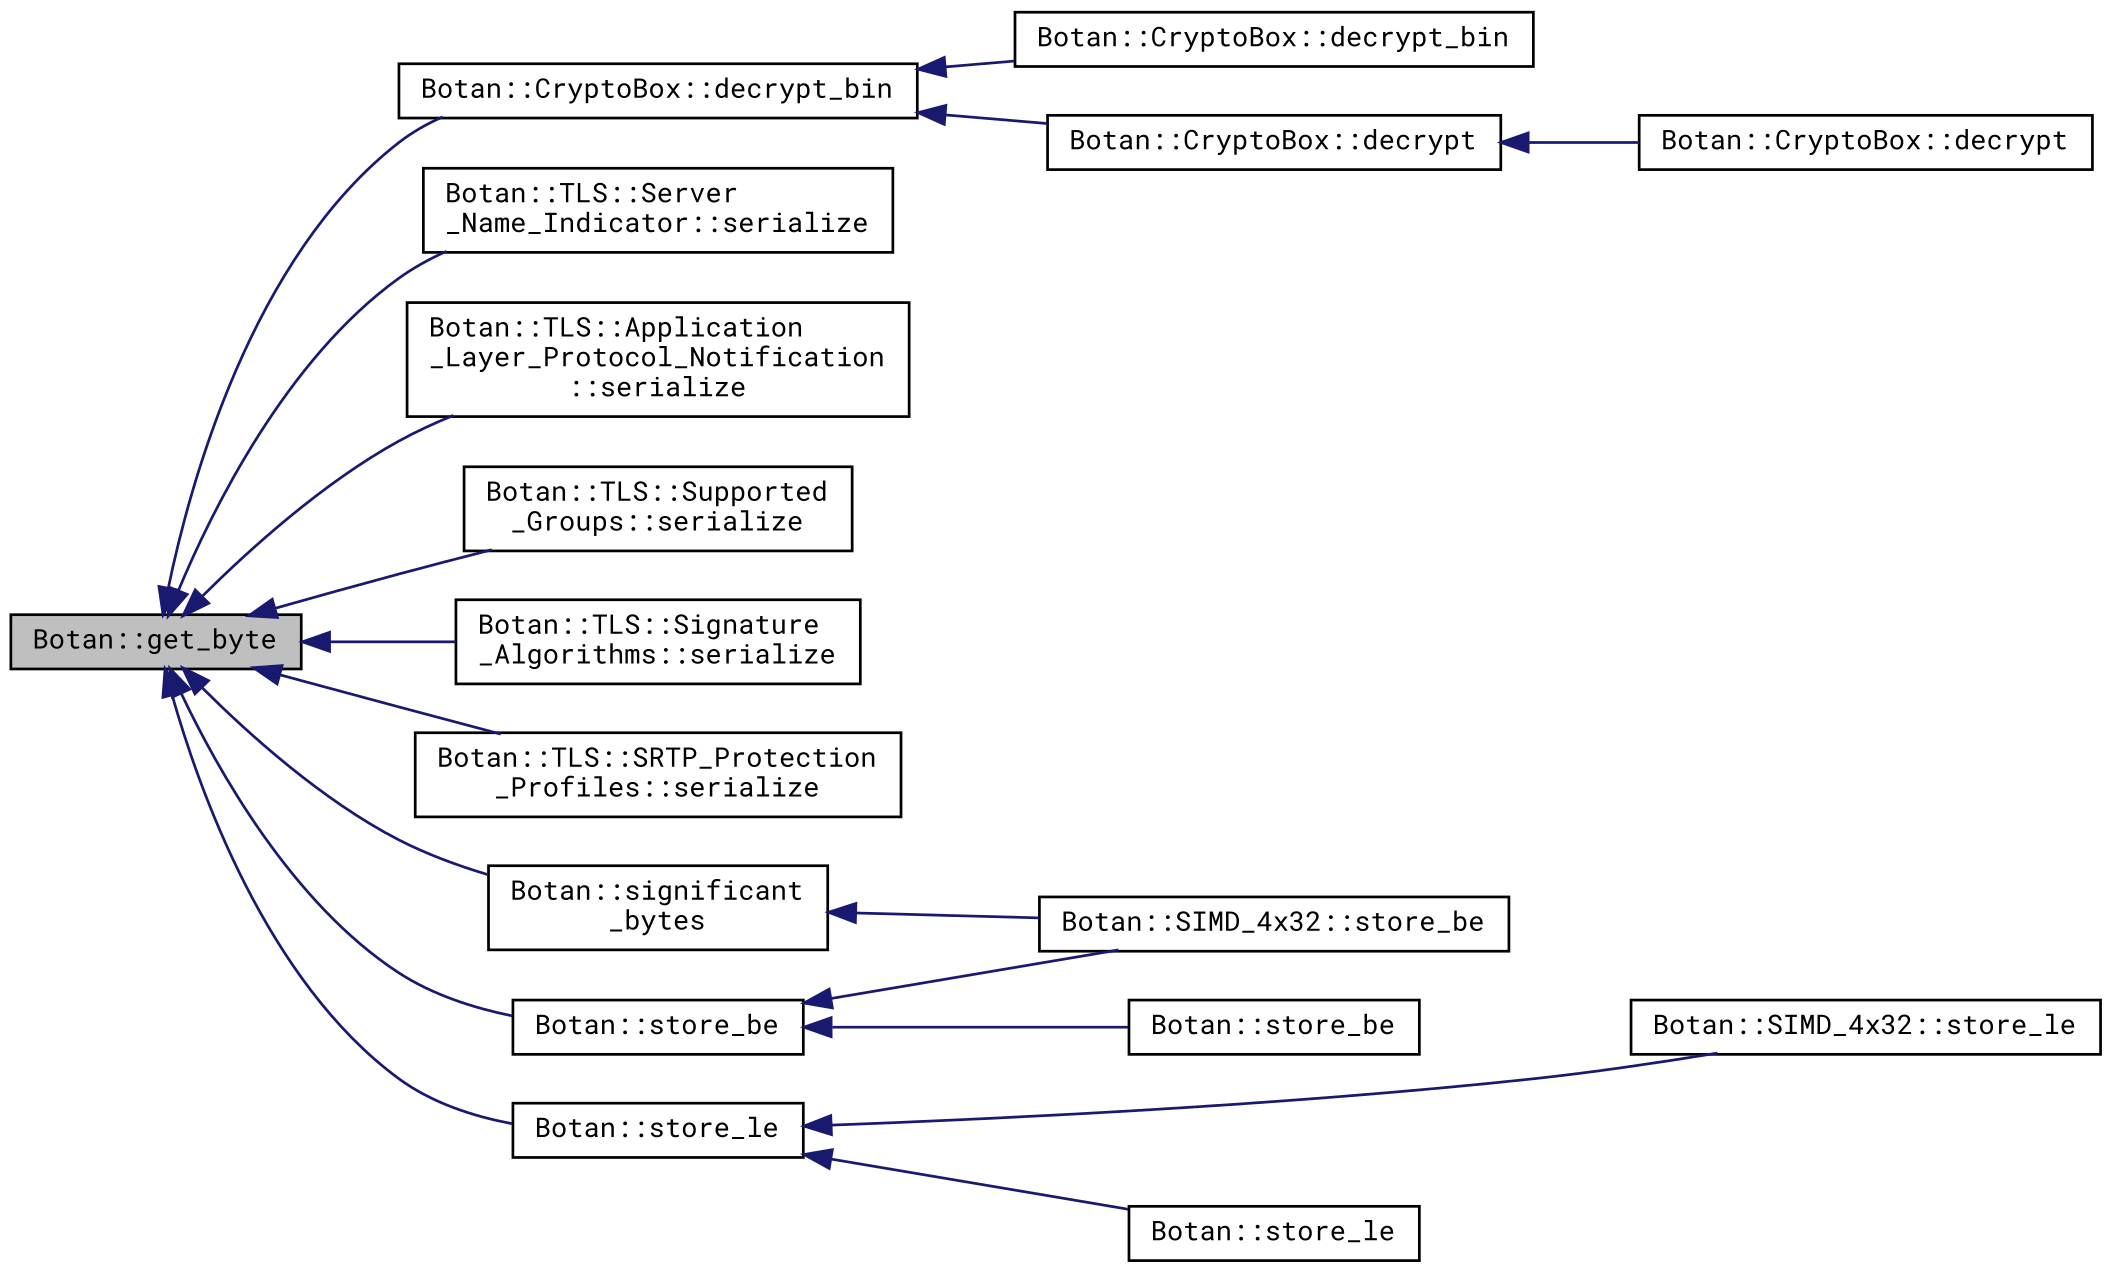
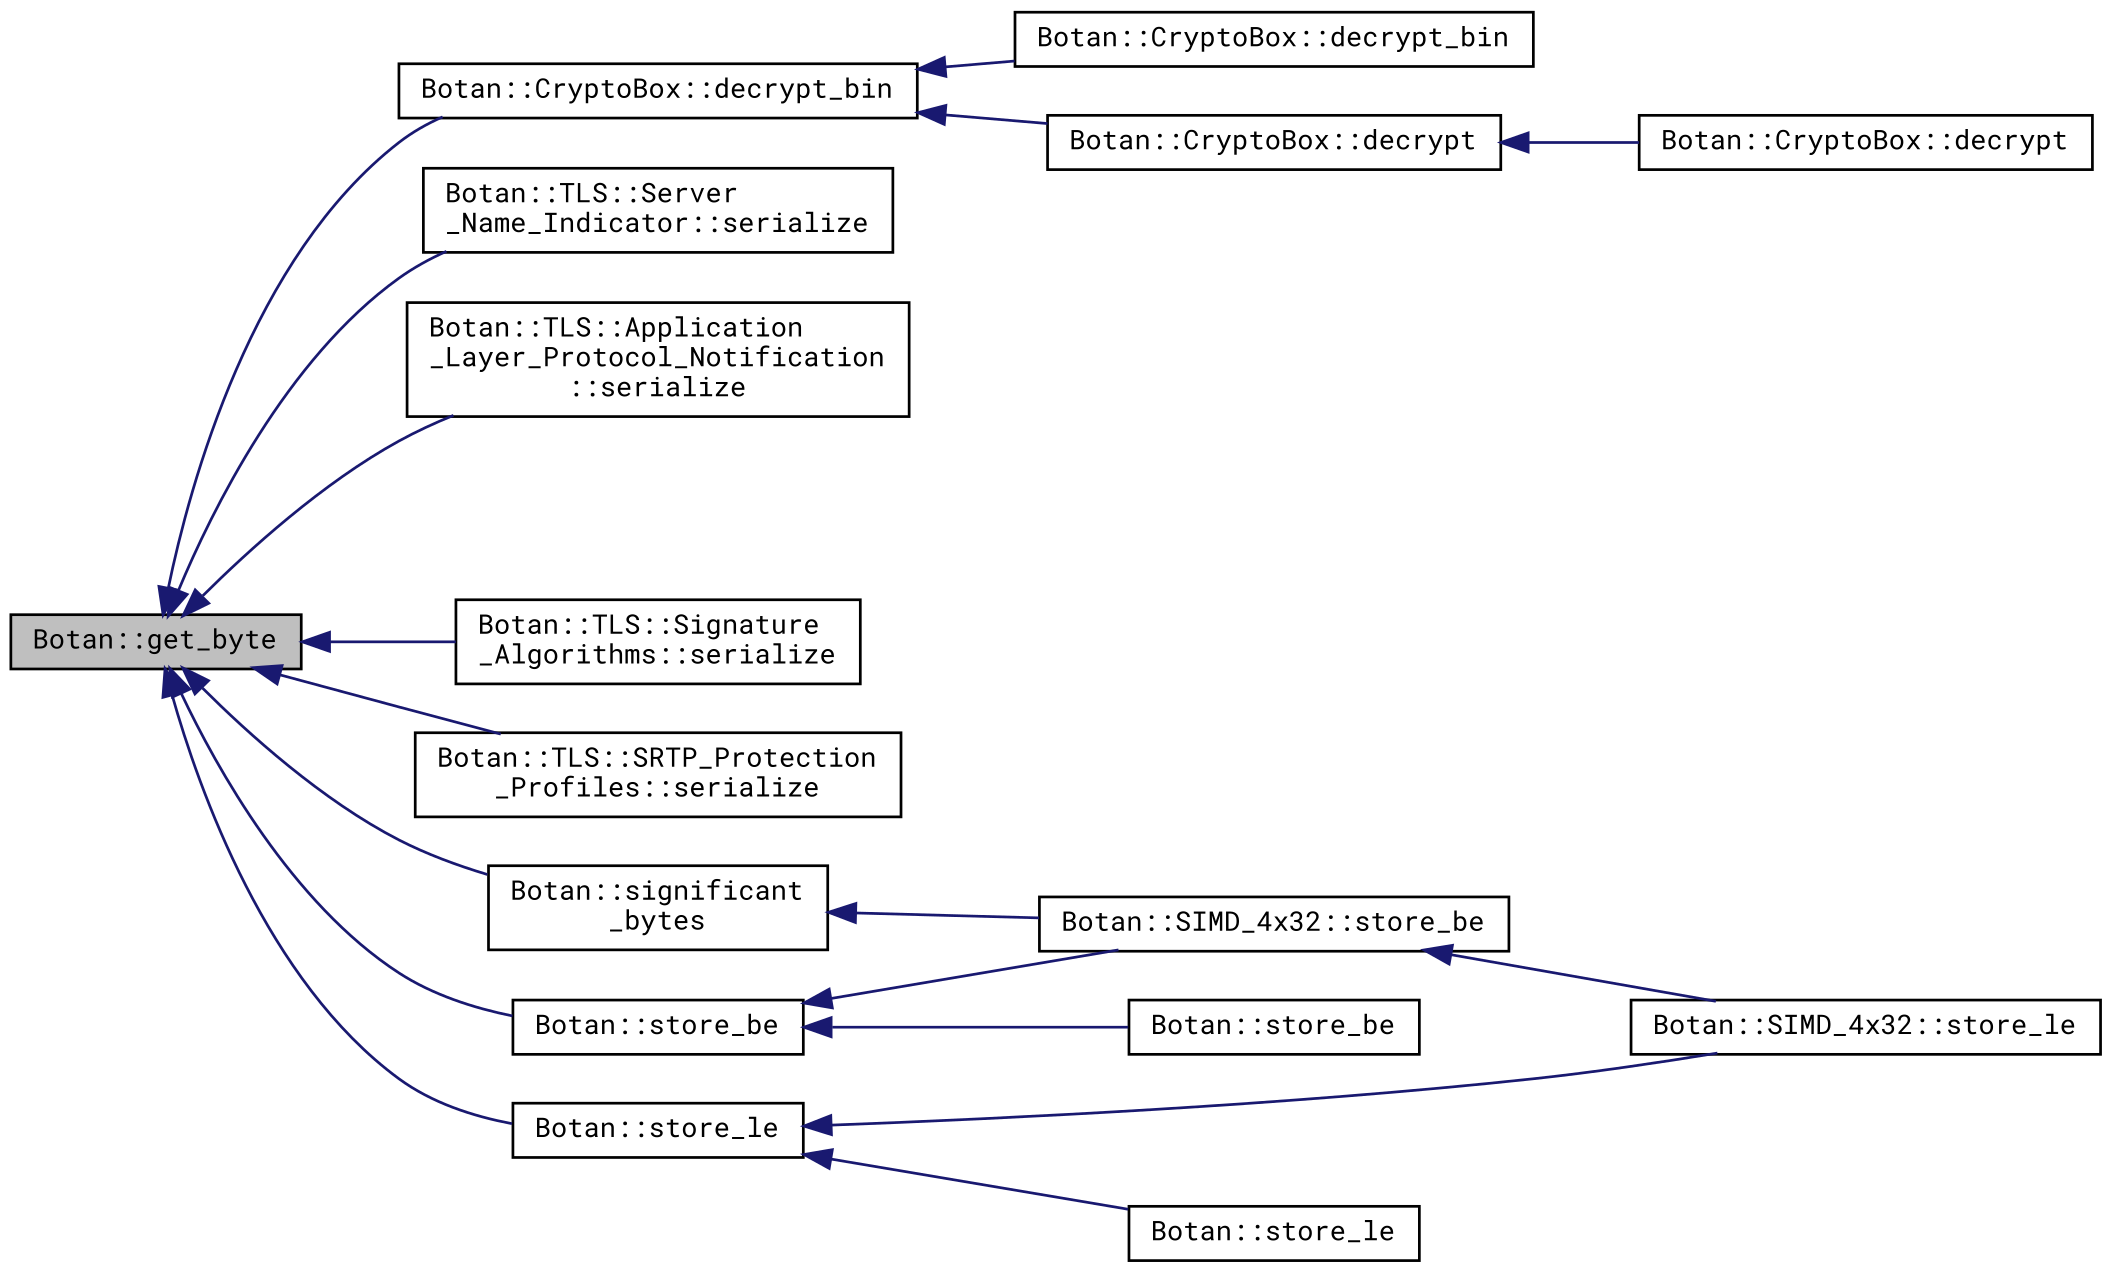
(658, 509) -> none
none -> (1583, 978)
